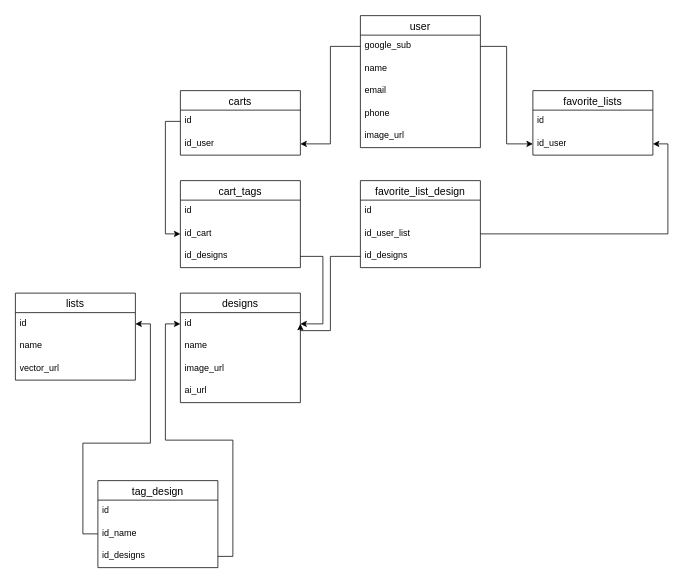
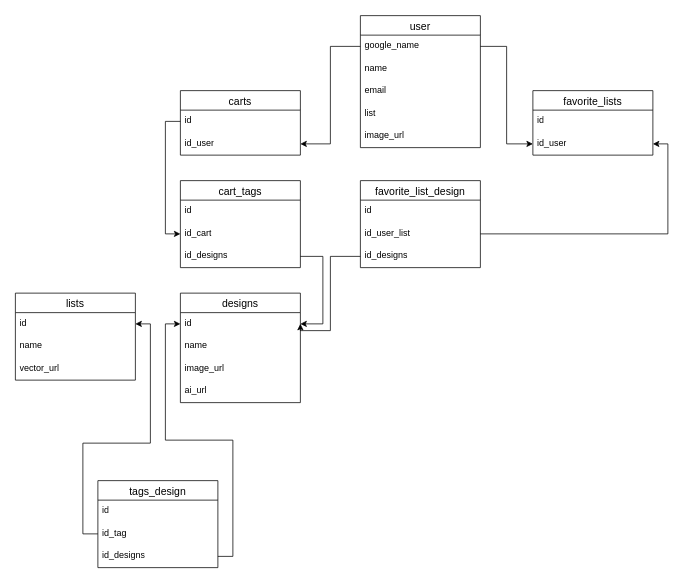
(389, 46) -> (391, 46)
(377, 113) -> (373, 113)
(158, 491) -> (158, 491)
(119, 533) -> (116, 533)
